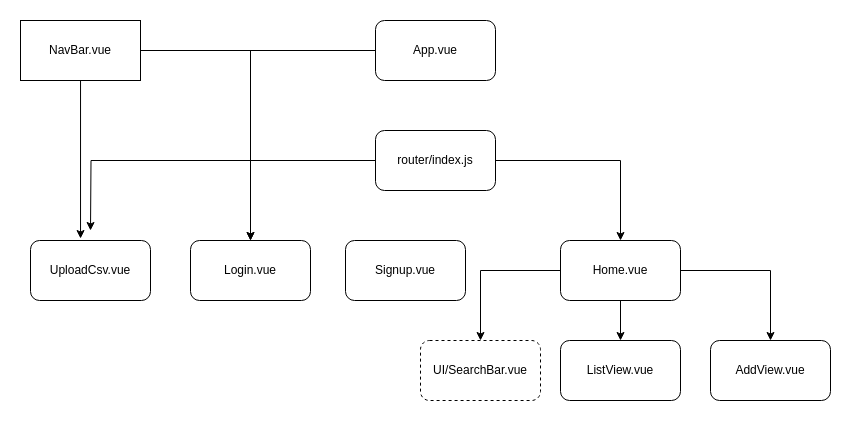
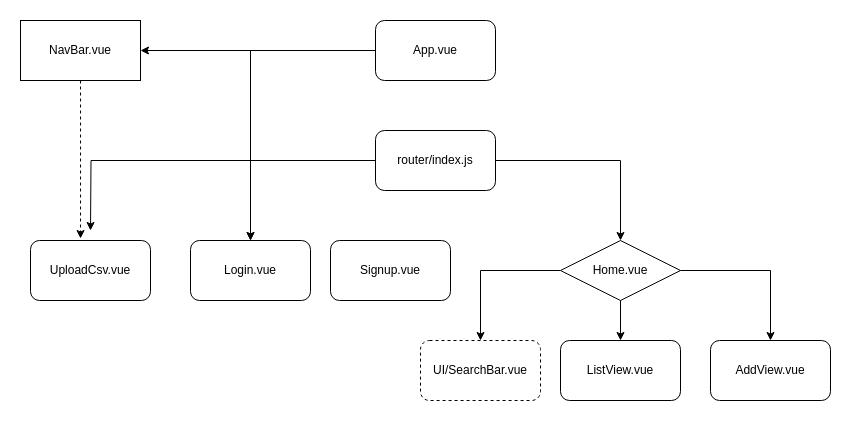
(146, 51) -> (148, 51)
(81, 157) -> (81, 157)
(406, 271) -> (391, 271)
(621, 271) -> (621, 271)
